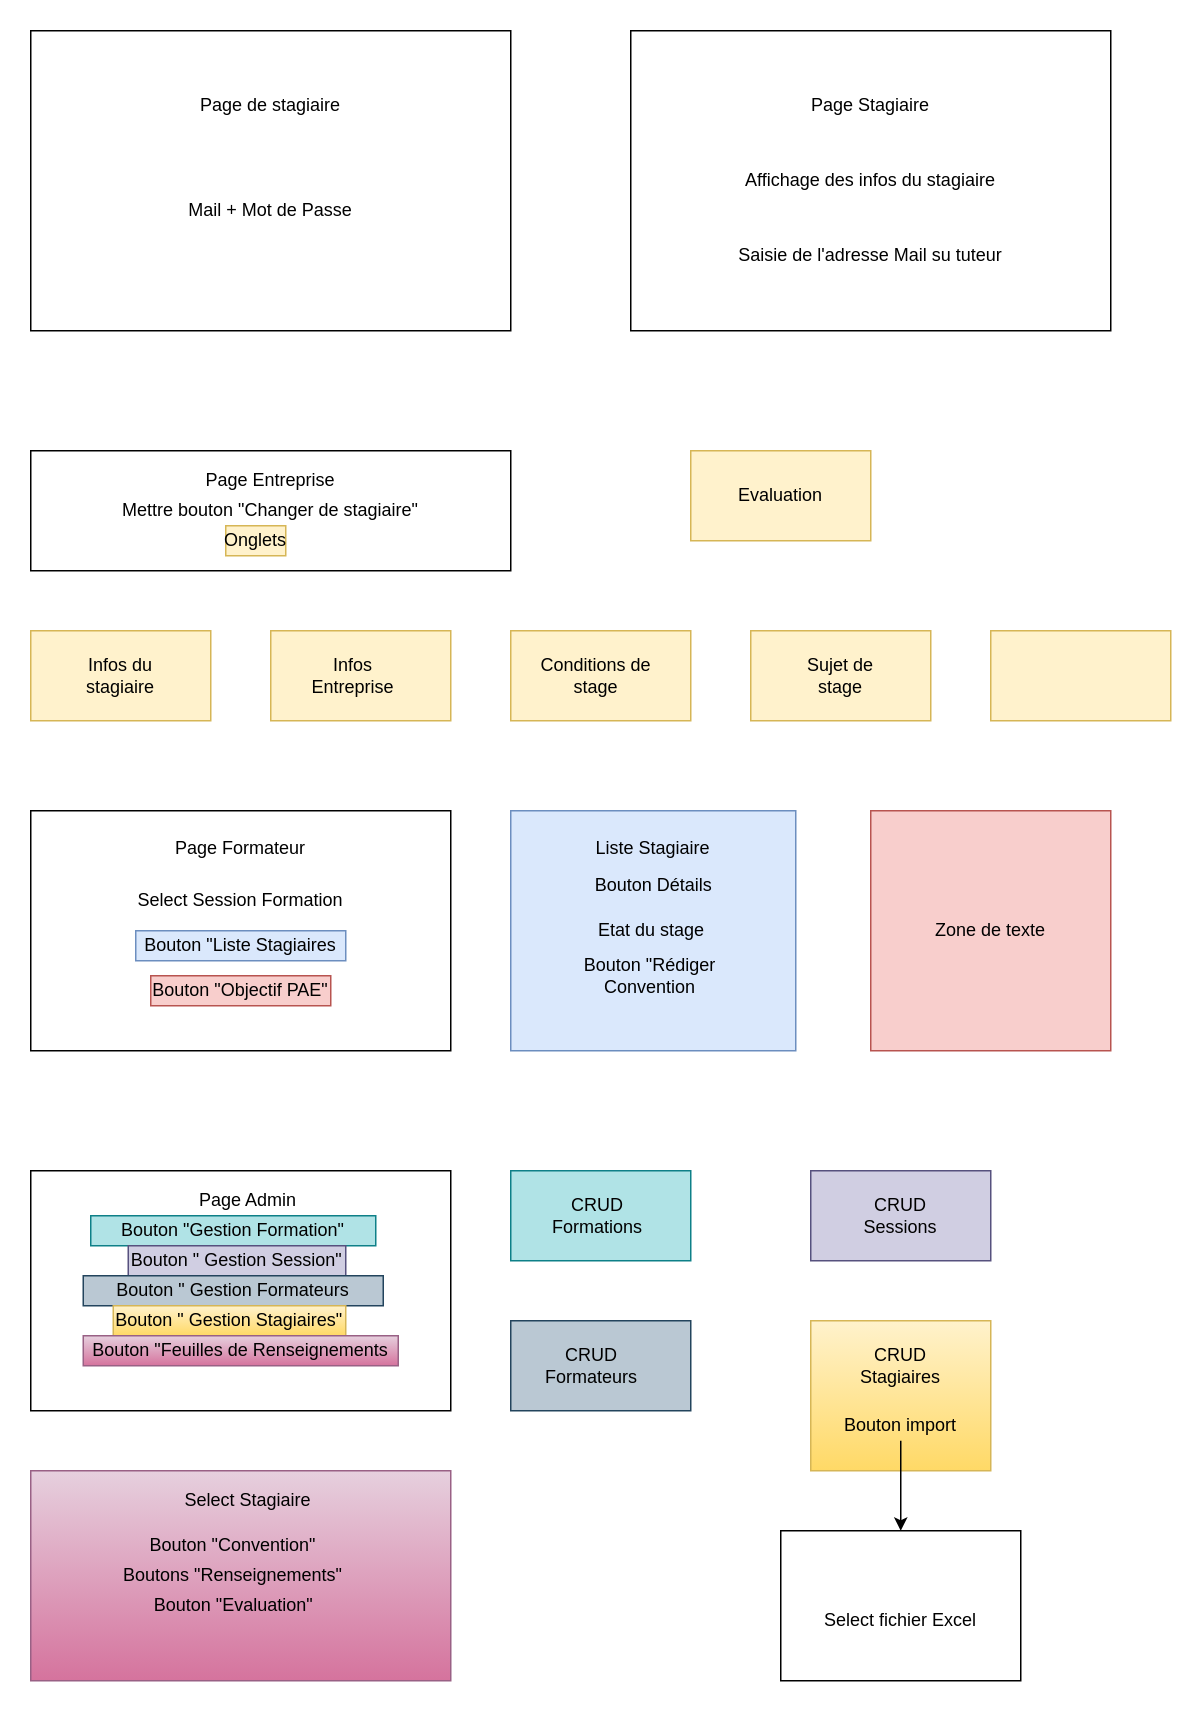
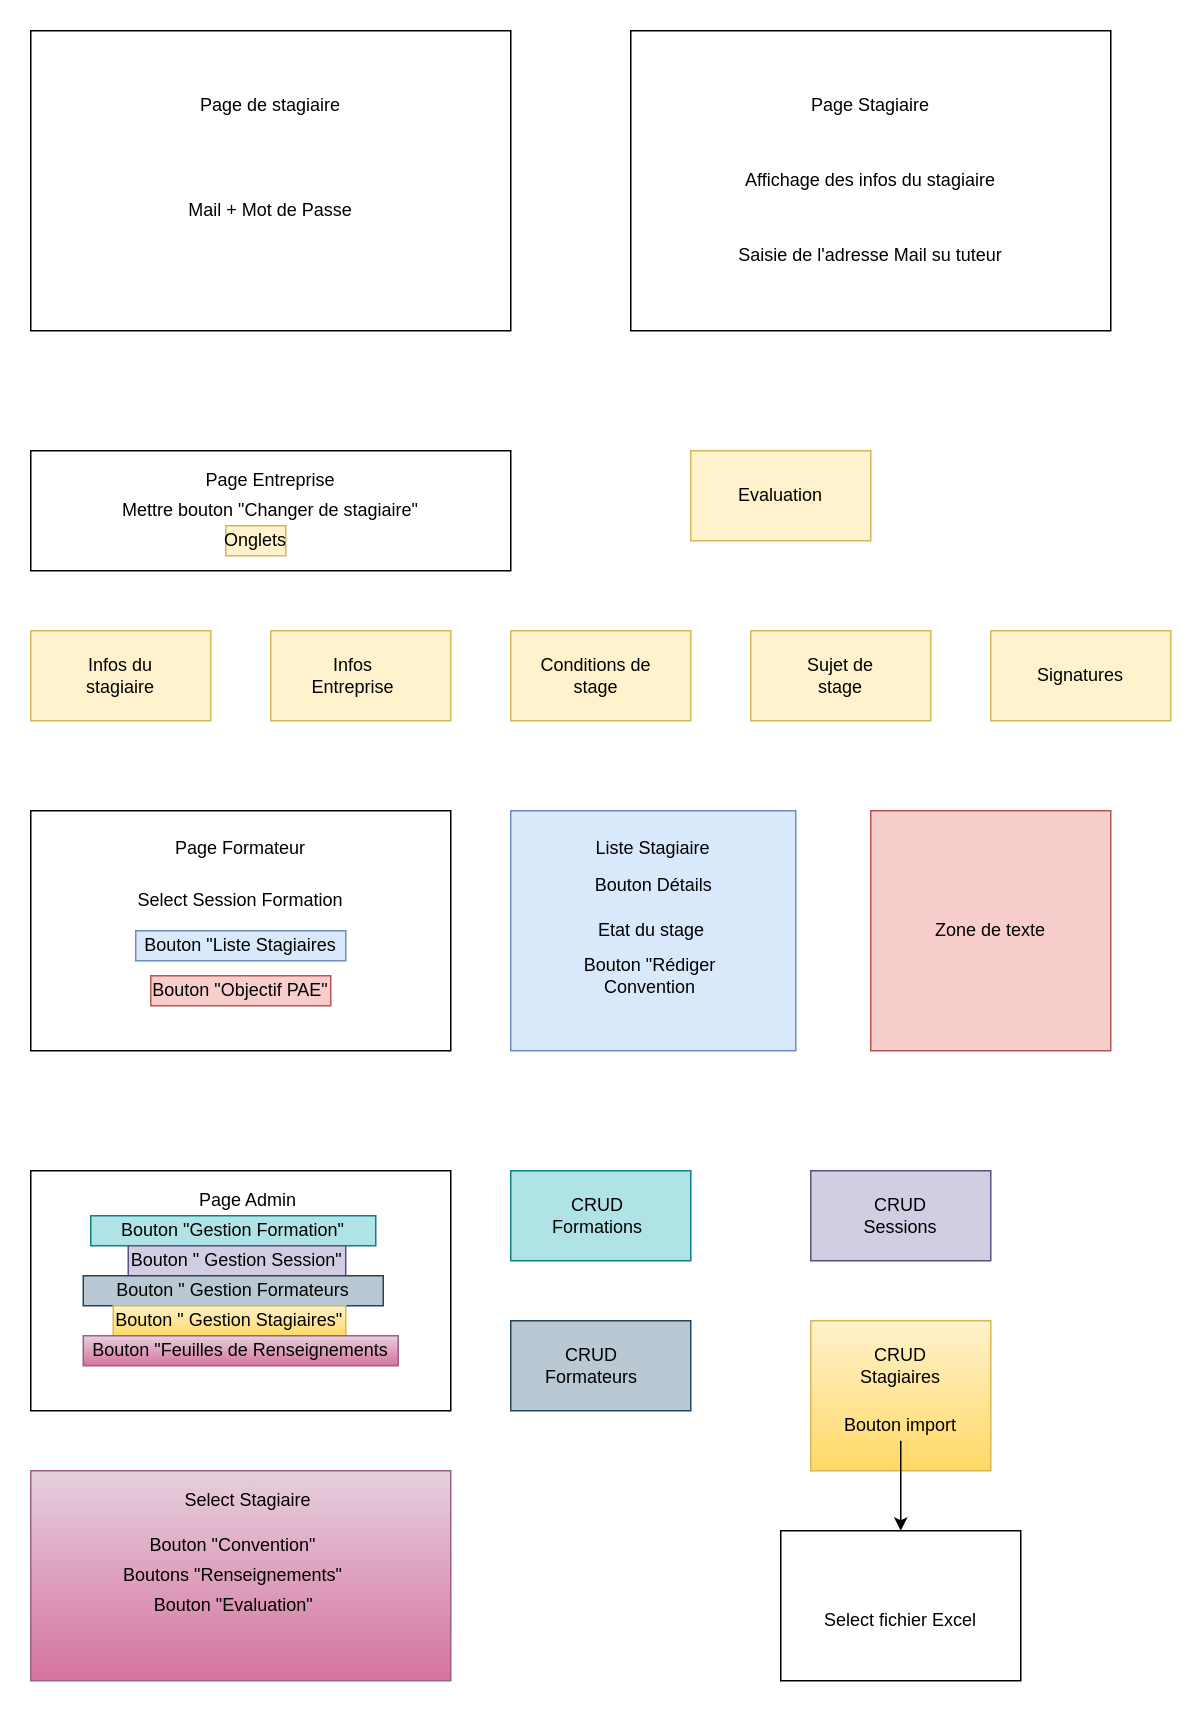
none -> (1081, 676)
